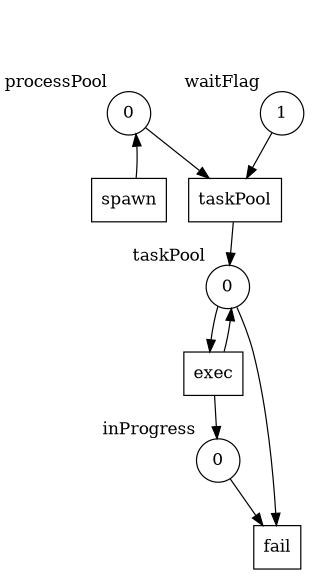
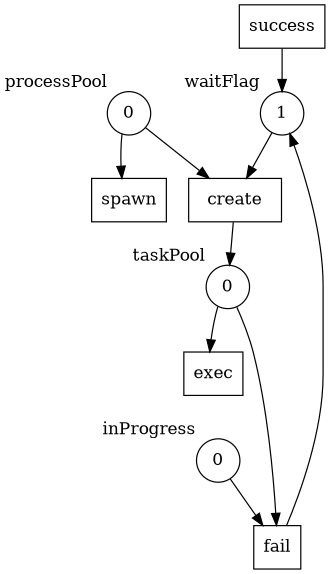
none -> (282, 27)
(137, 162) -> (121, 150)
(235, 200) -> (235, 200)
(228, 336) -> none
none -> (323, 336)
(215, 411) -> none
